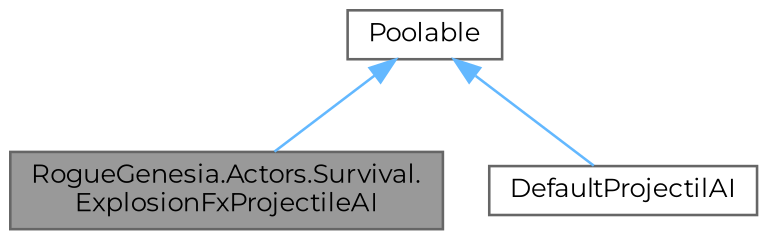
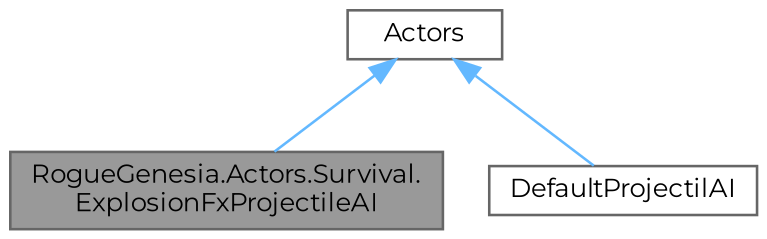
(425, 35) -> (425, 35)
